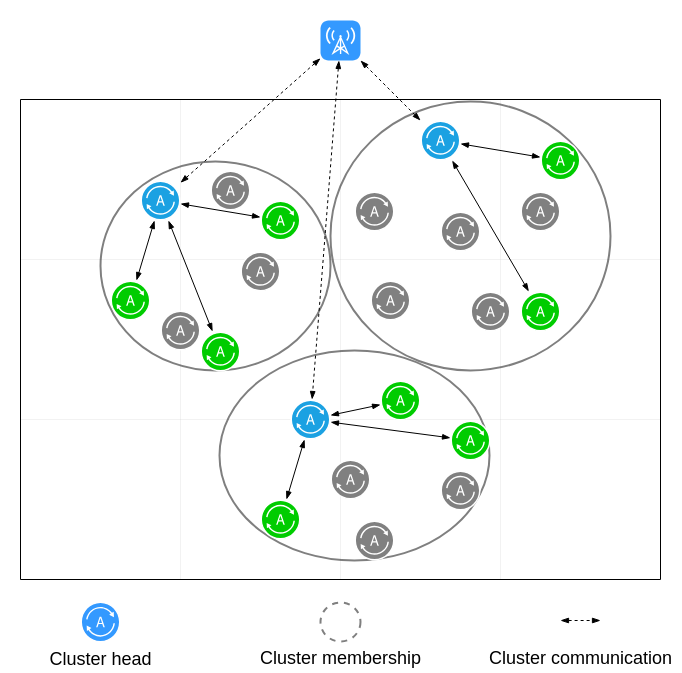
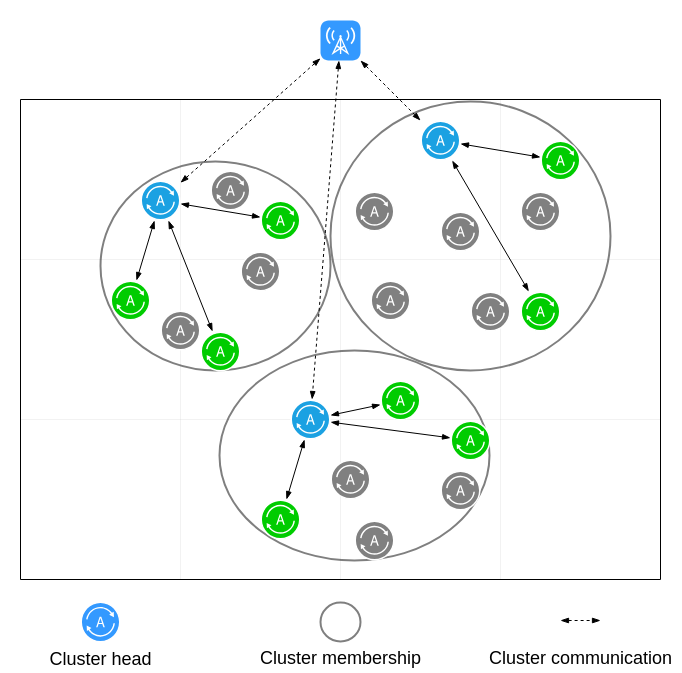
(341, 622) -> (341, 622)
